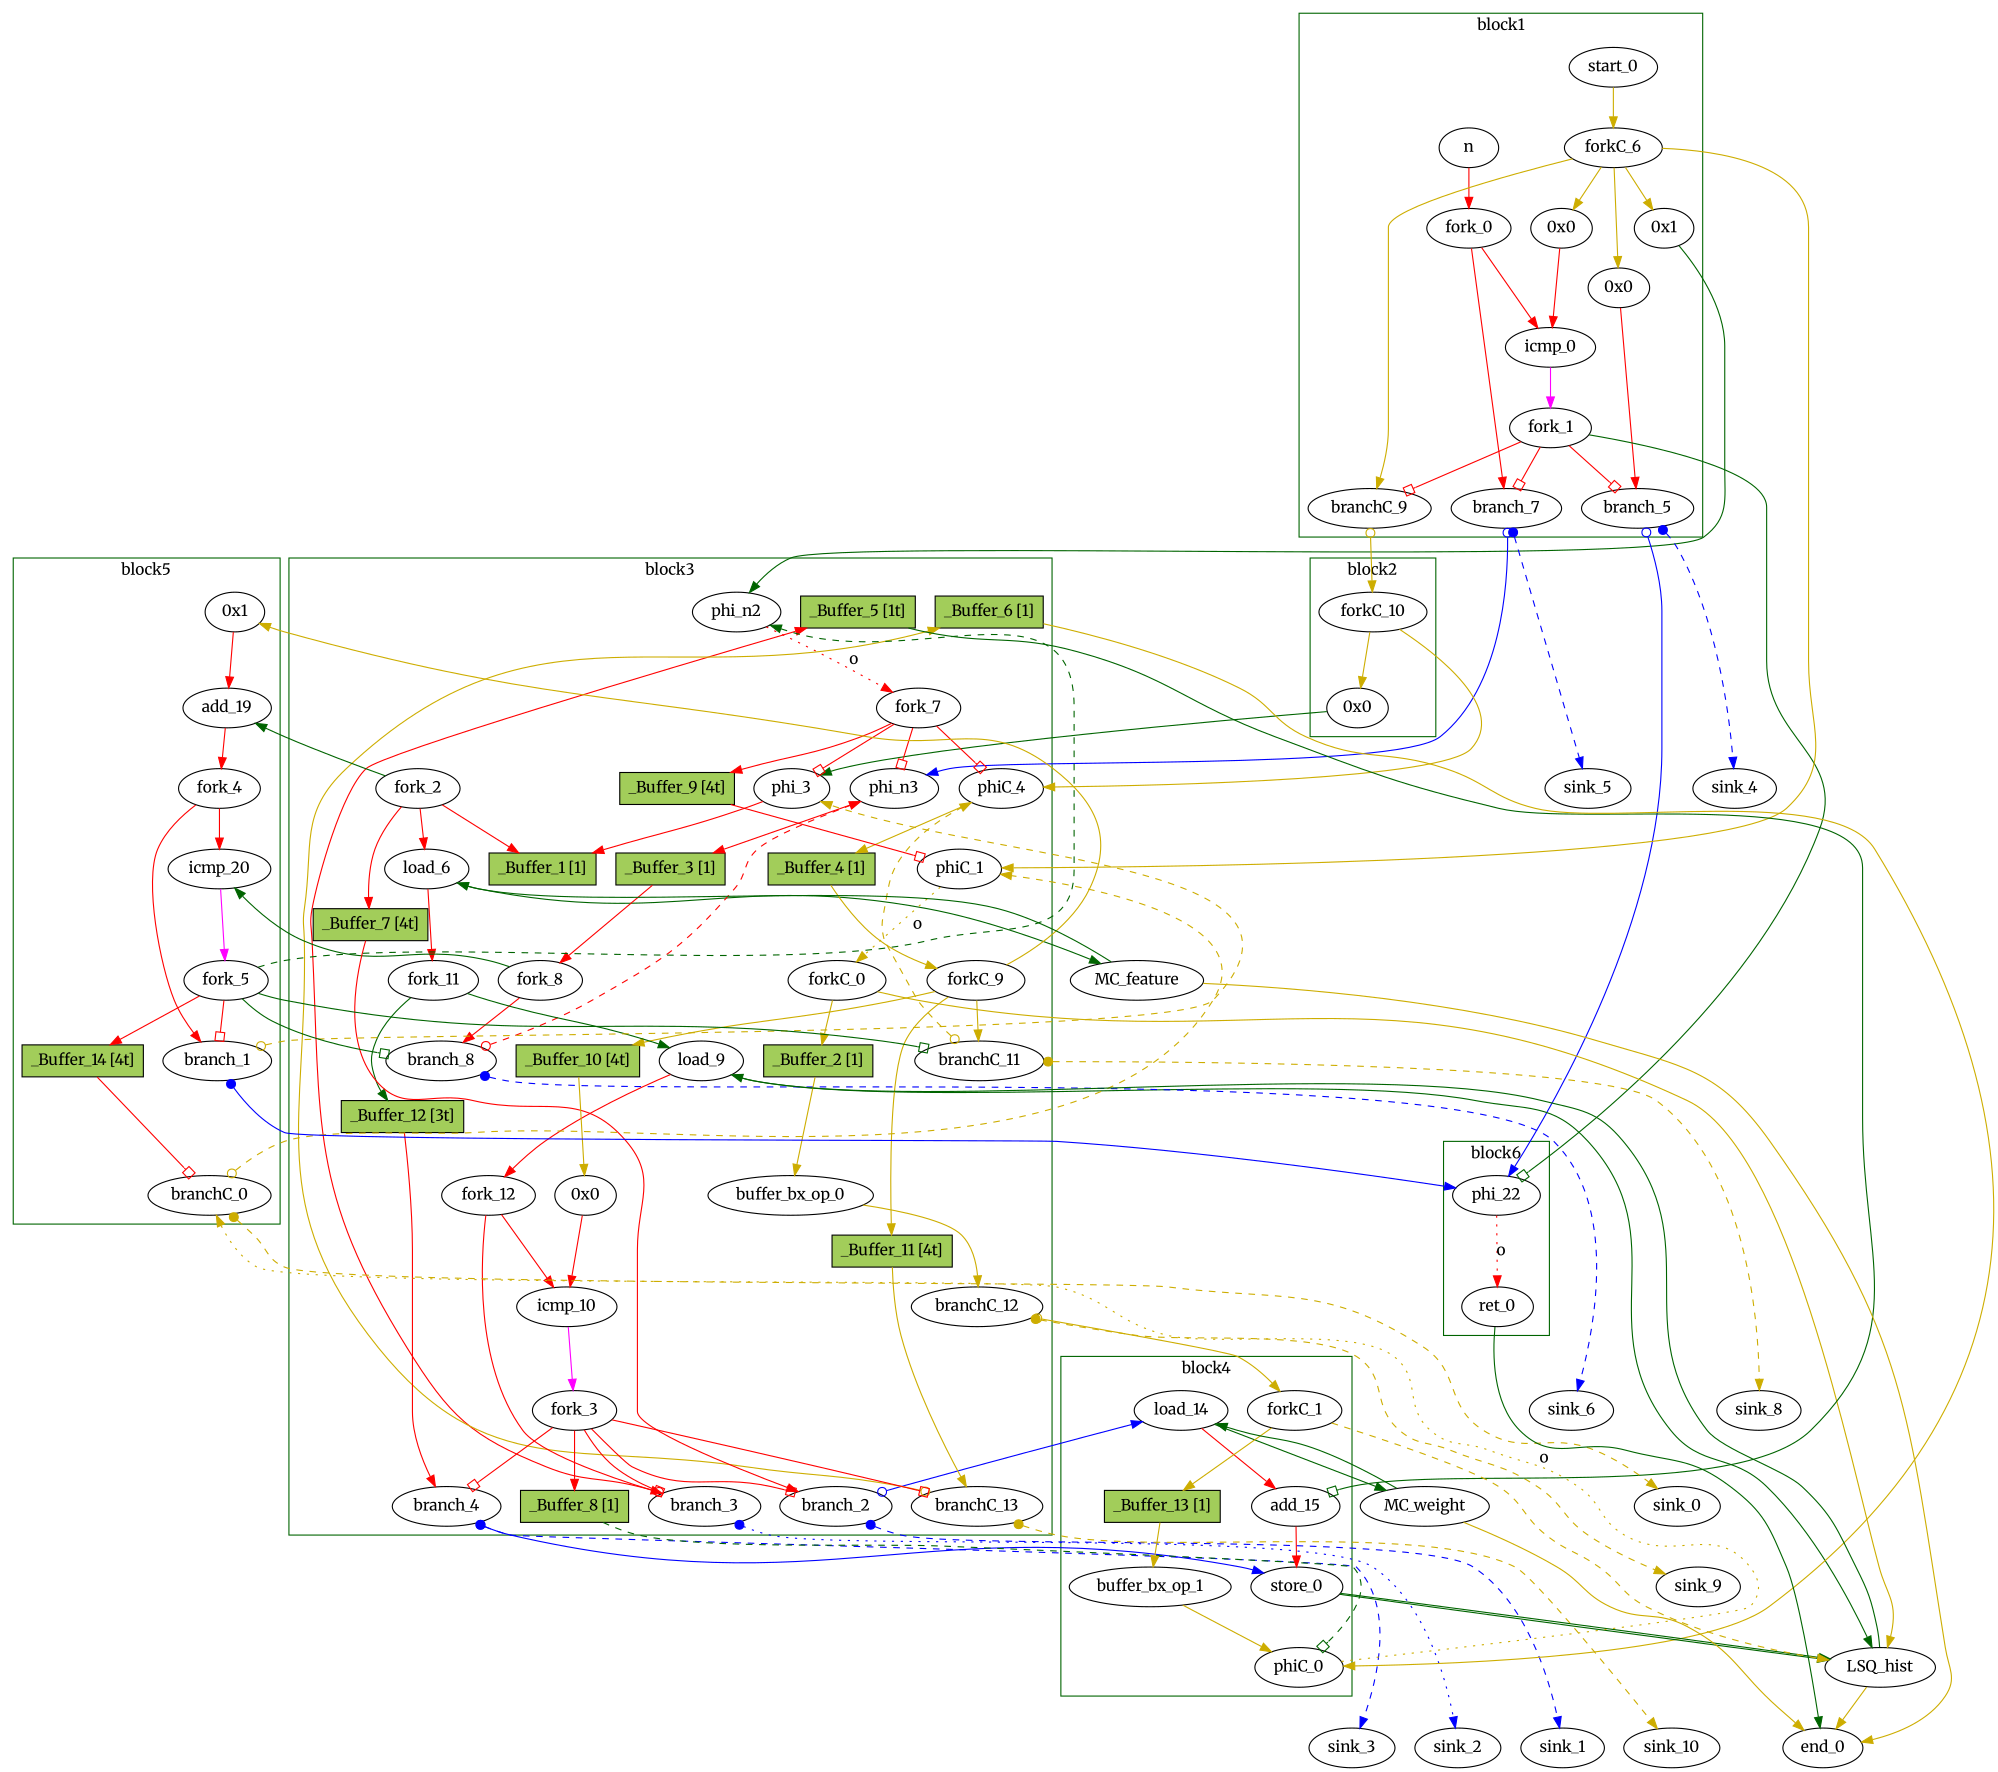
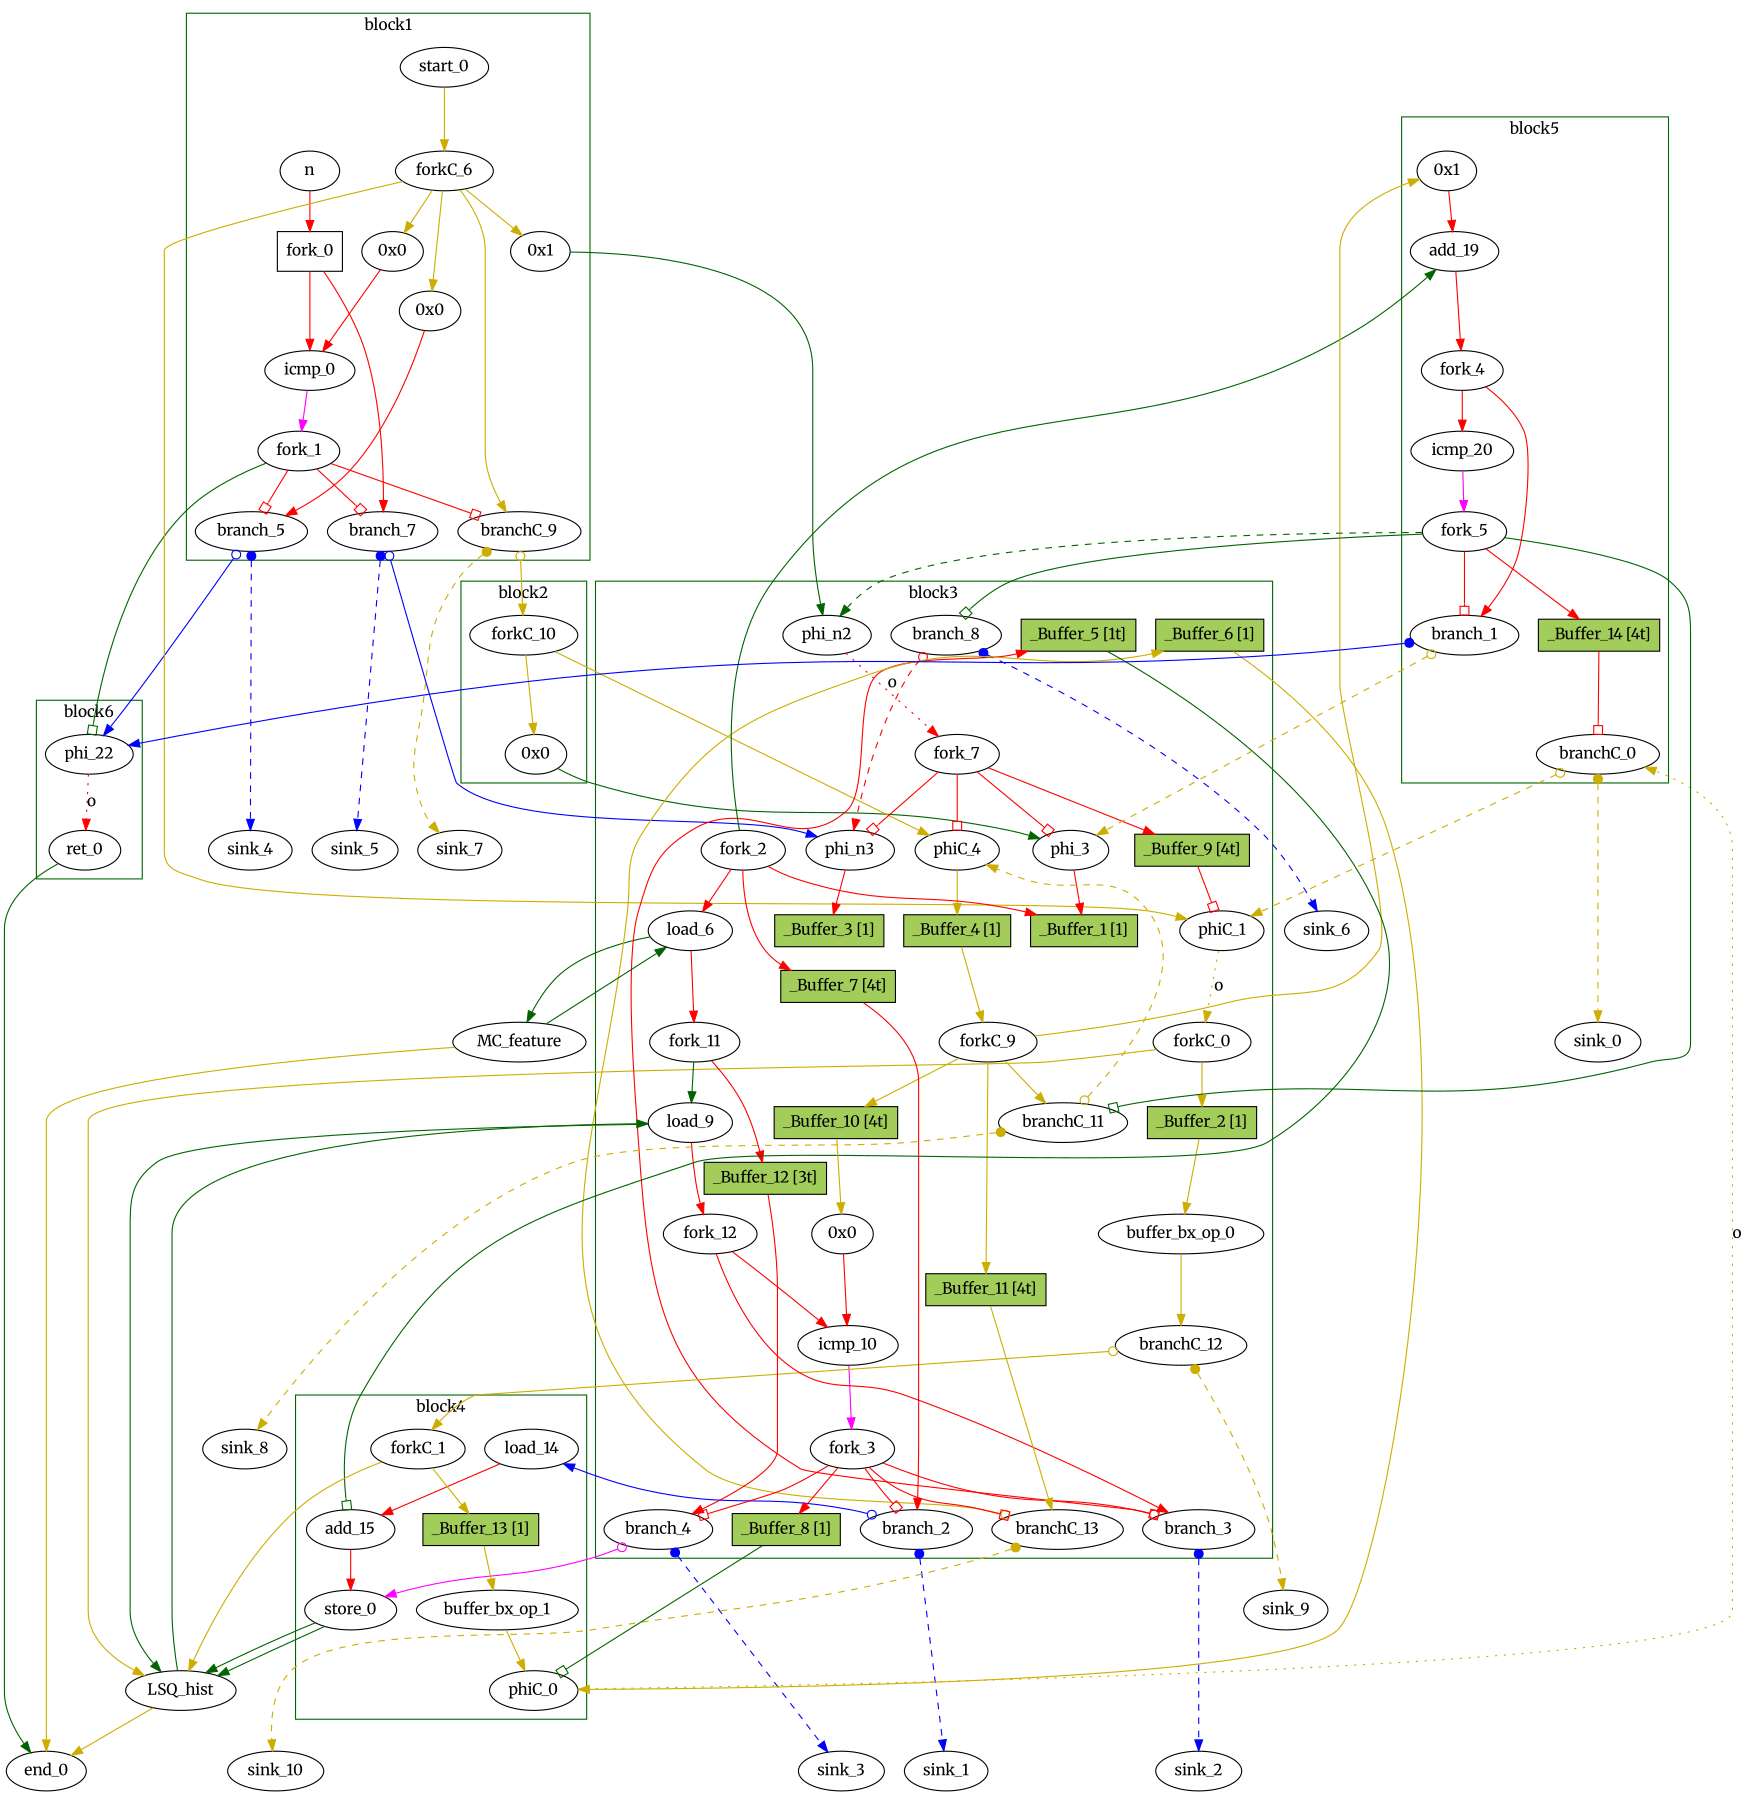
(1469, 228) -> (310, 251)
none -> (460, 850)
(540, 980) -> none
(375, 1045) -> (742, 1103)
(1425, 1506) -> none
(1021, 1549) -> (665, 1607)
(1570, 1550) -> (267, 1541)
(1327, 1555) -> (1199, 1649)
(868, 1557) -> (507, 1574)
